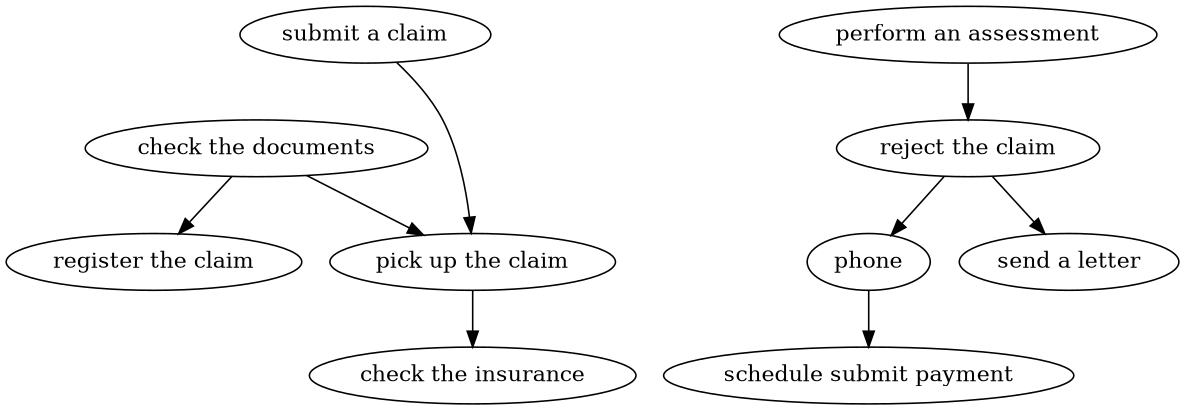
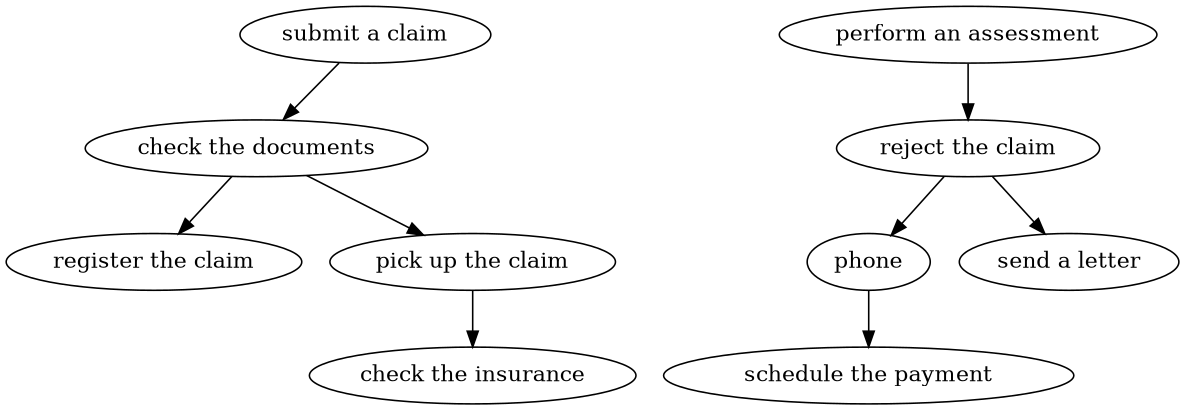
(449, 133) -> (317, 86)
(869, 376) -> (869, 376)
